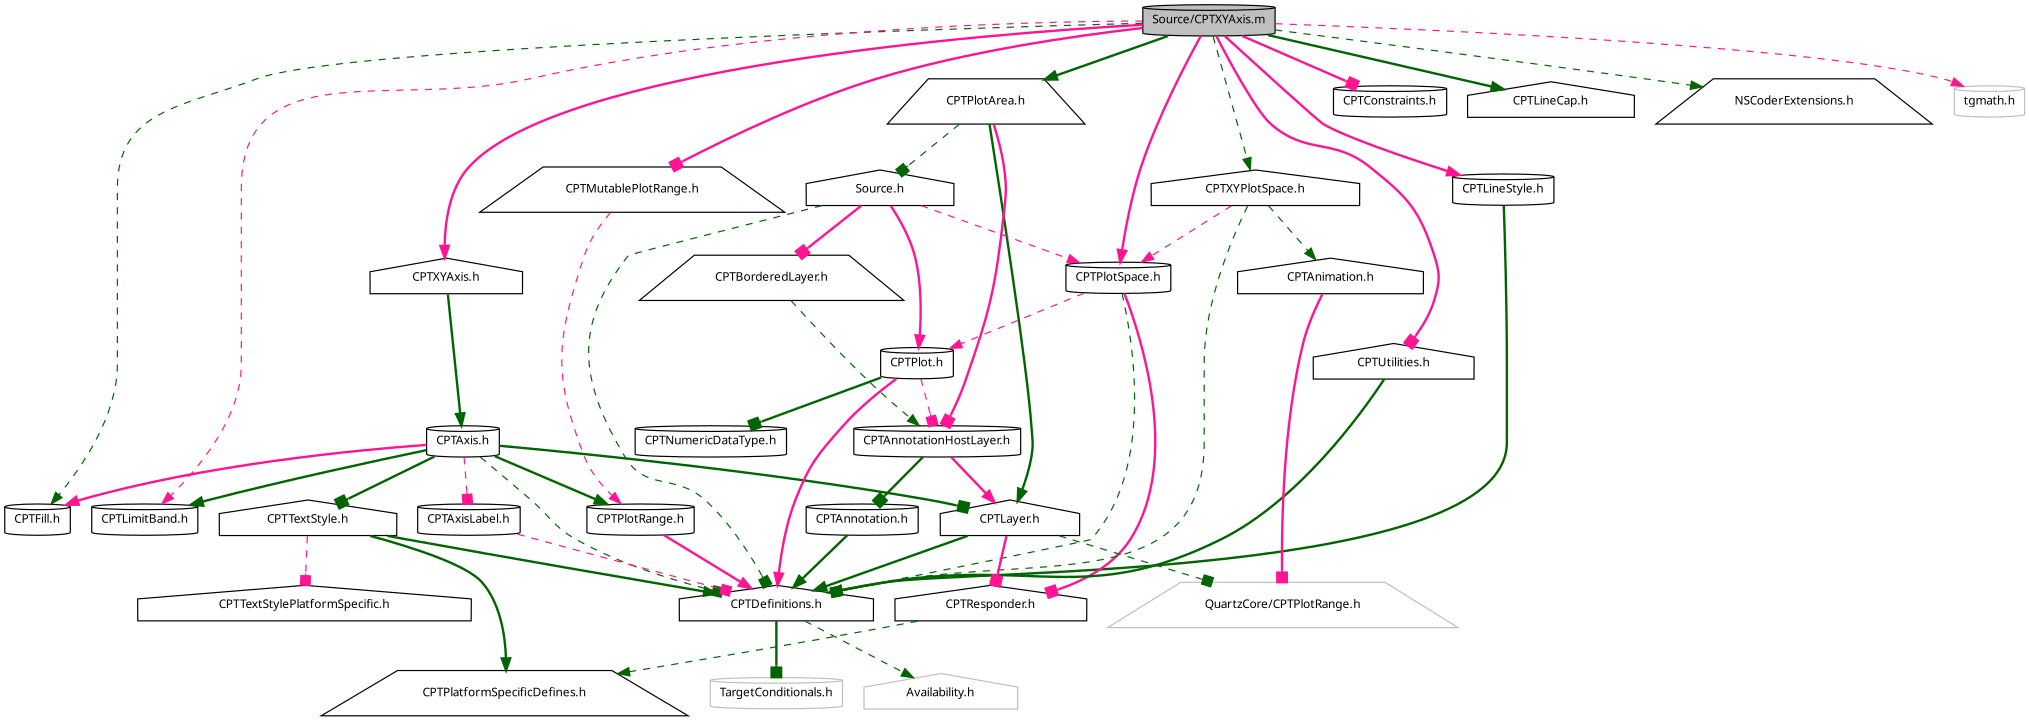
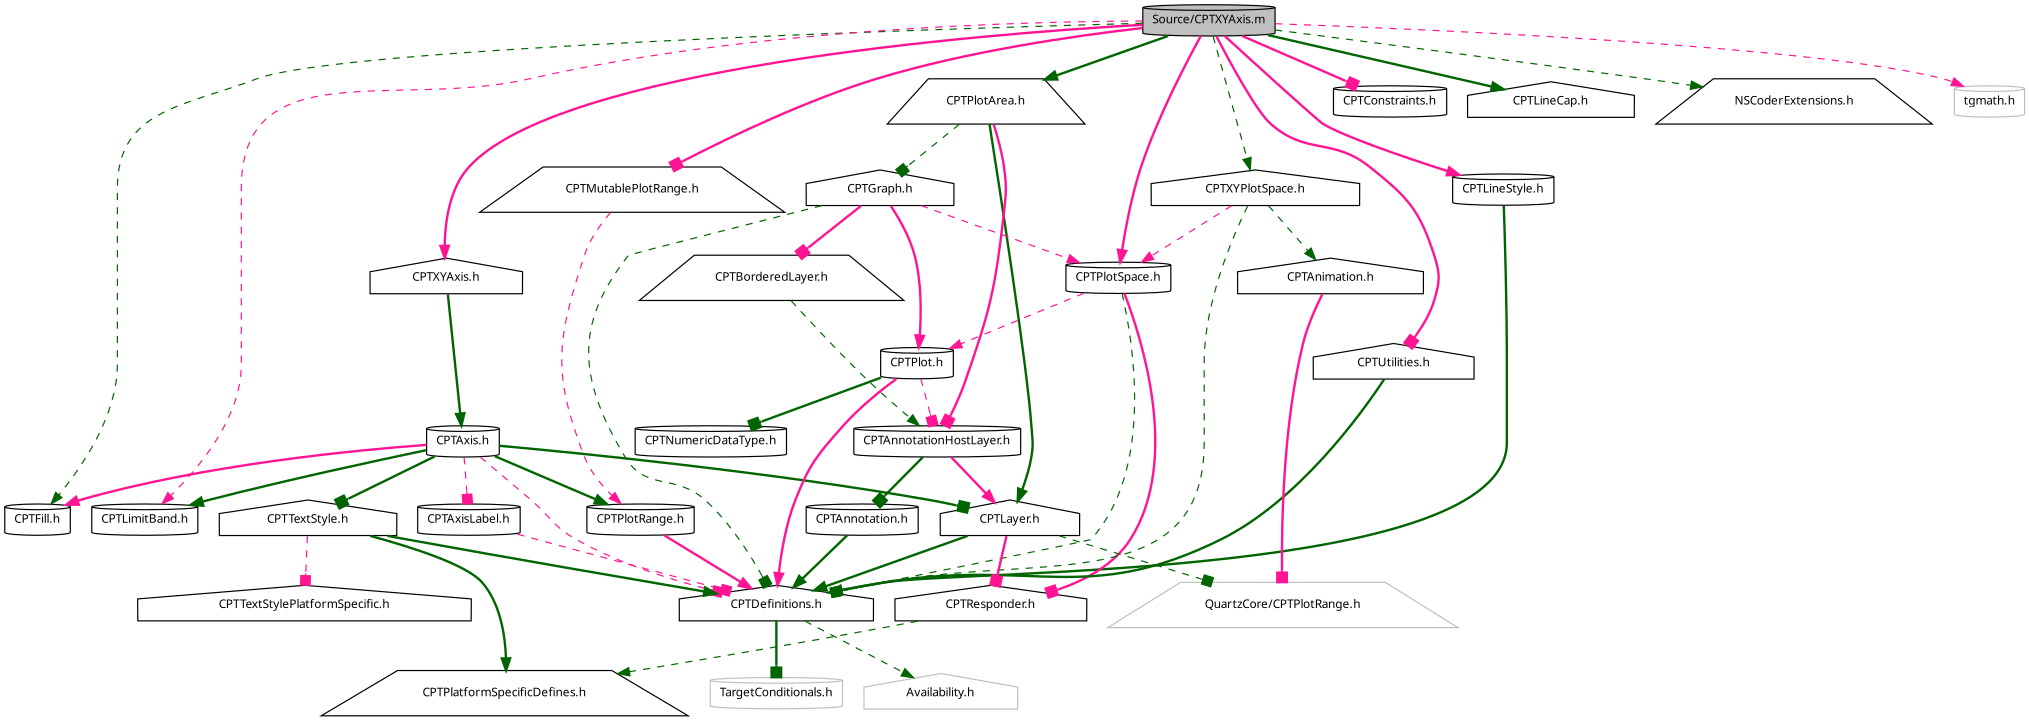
(880, 190) -> (880, 190)
(584, 543) -> (584, 543)
